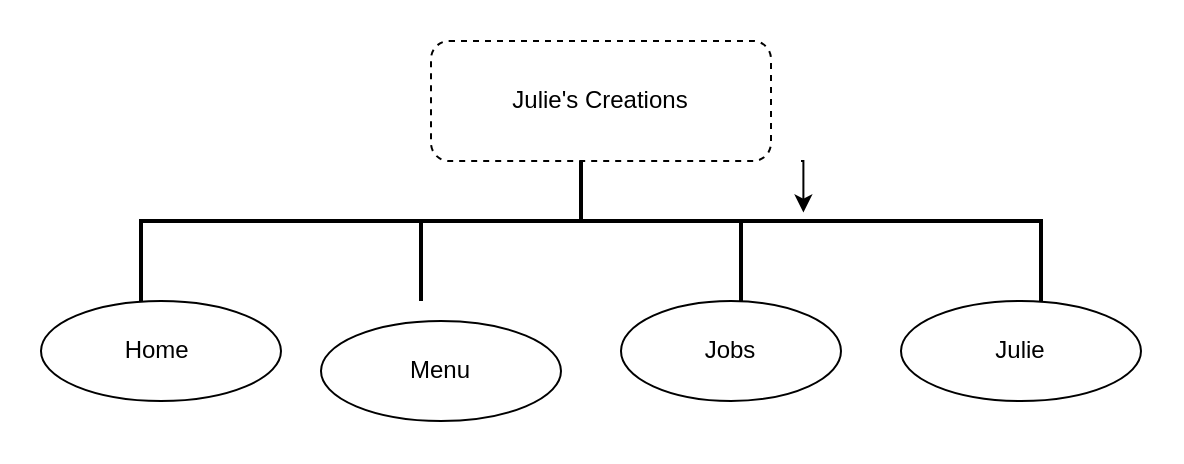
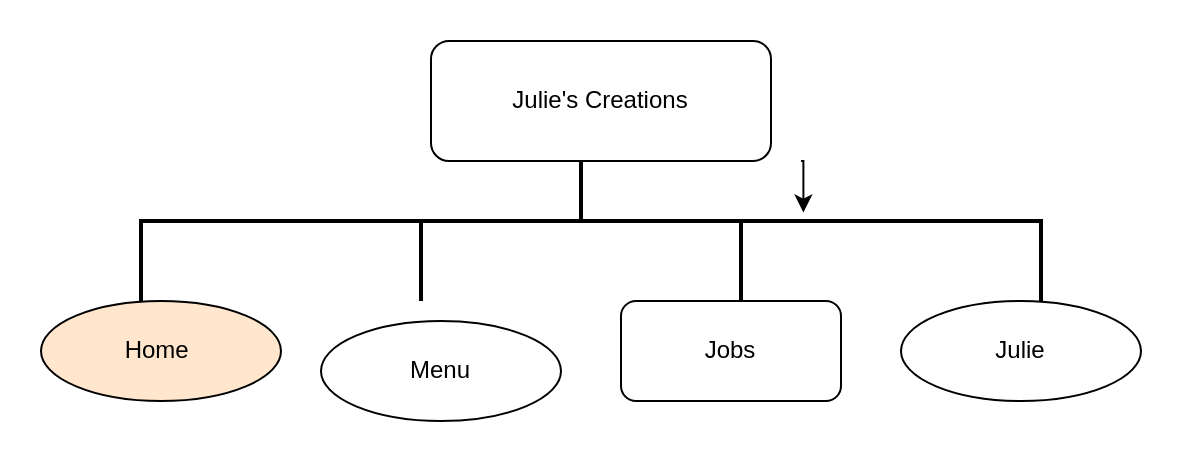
(601, 101) -> (601, 101)
(161, 351) -> (161, 351)
(731, 351) -> (731, 351)
